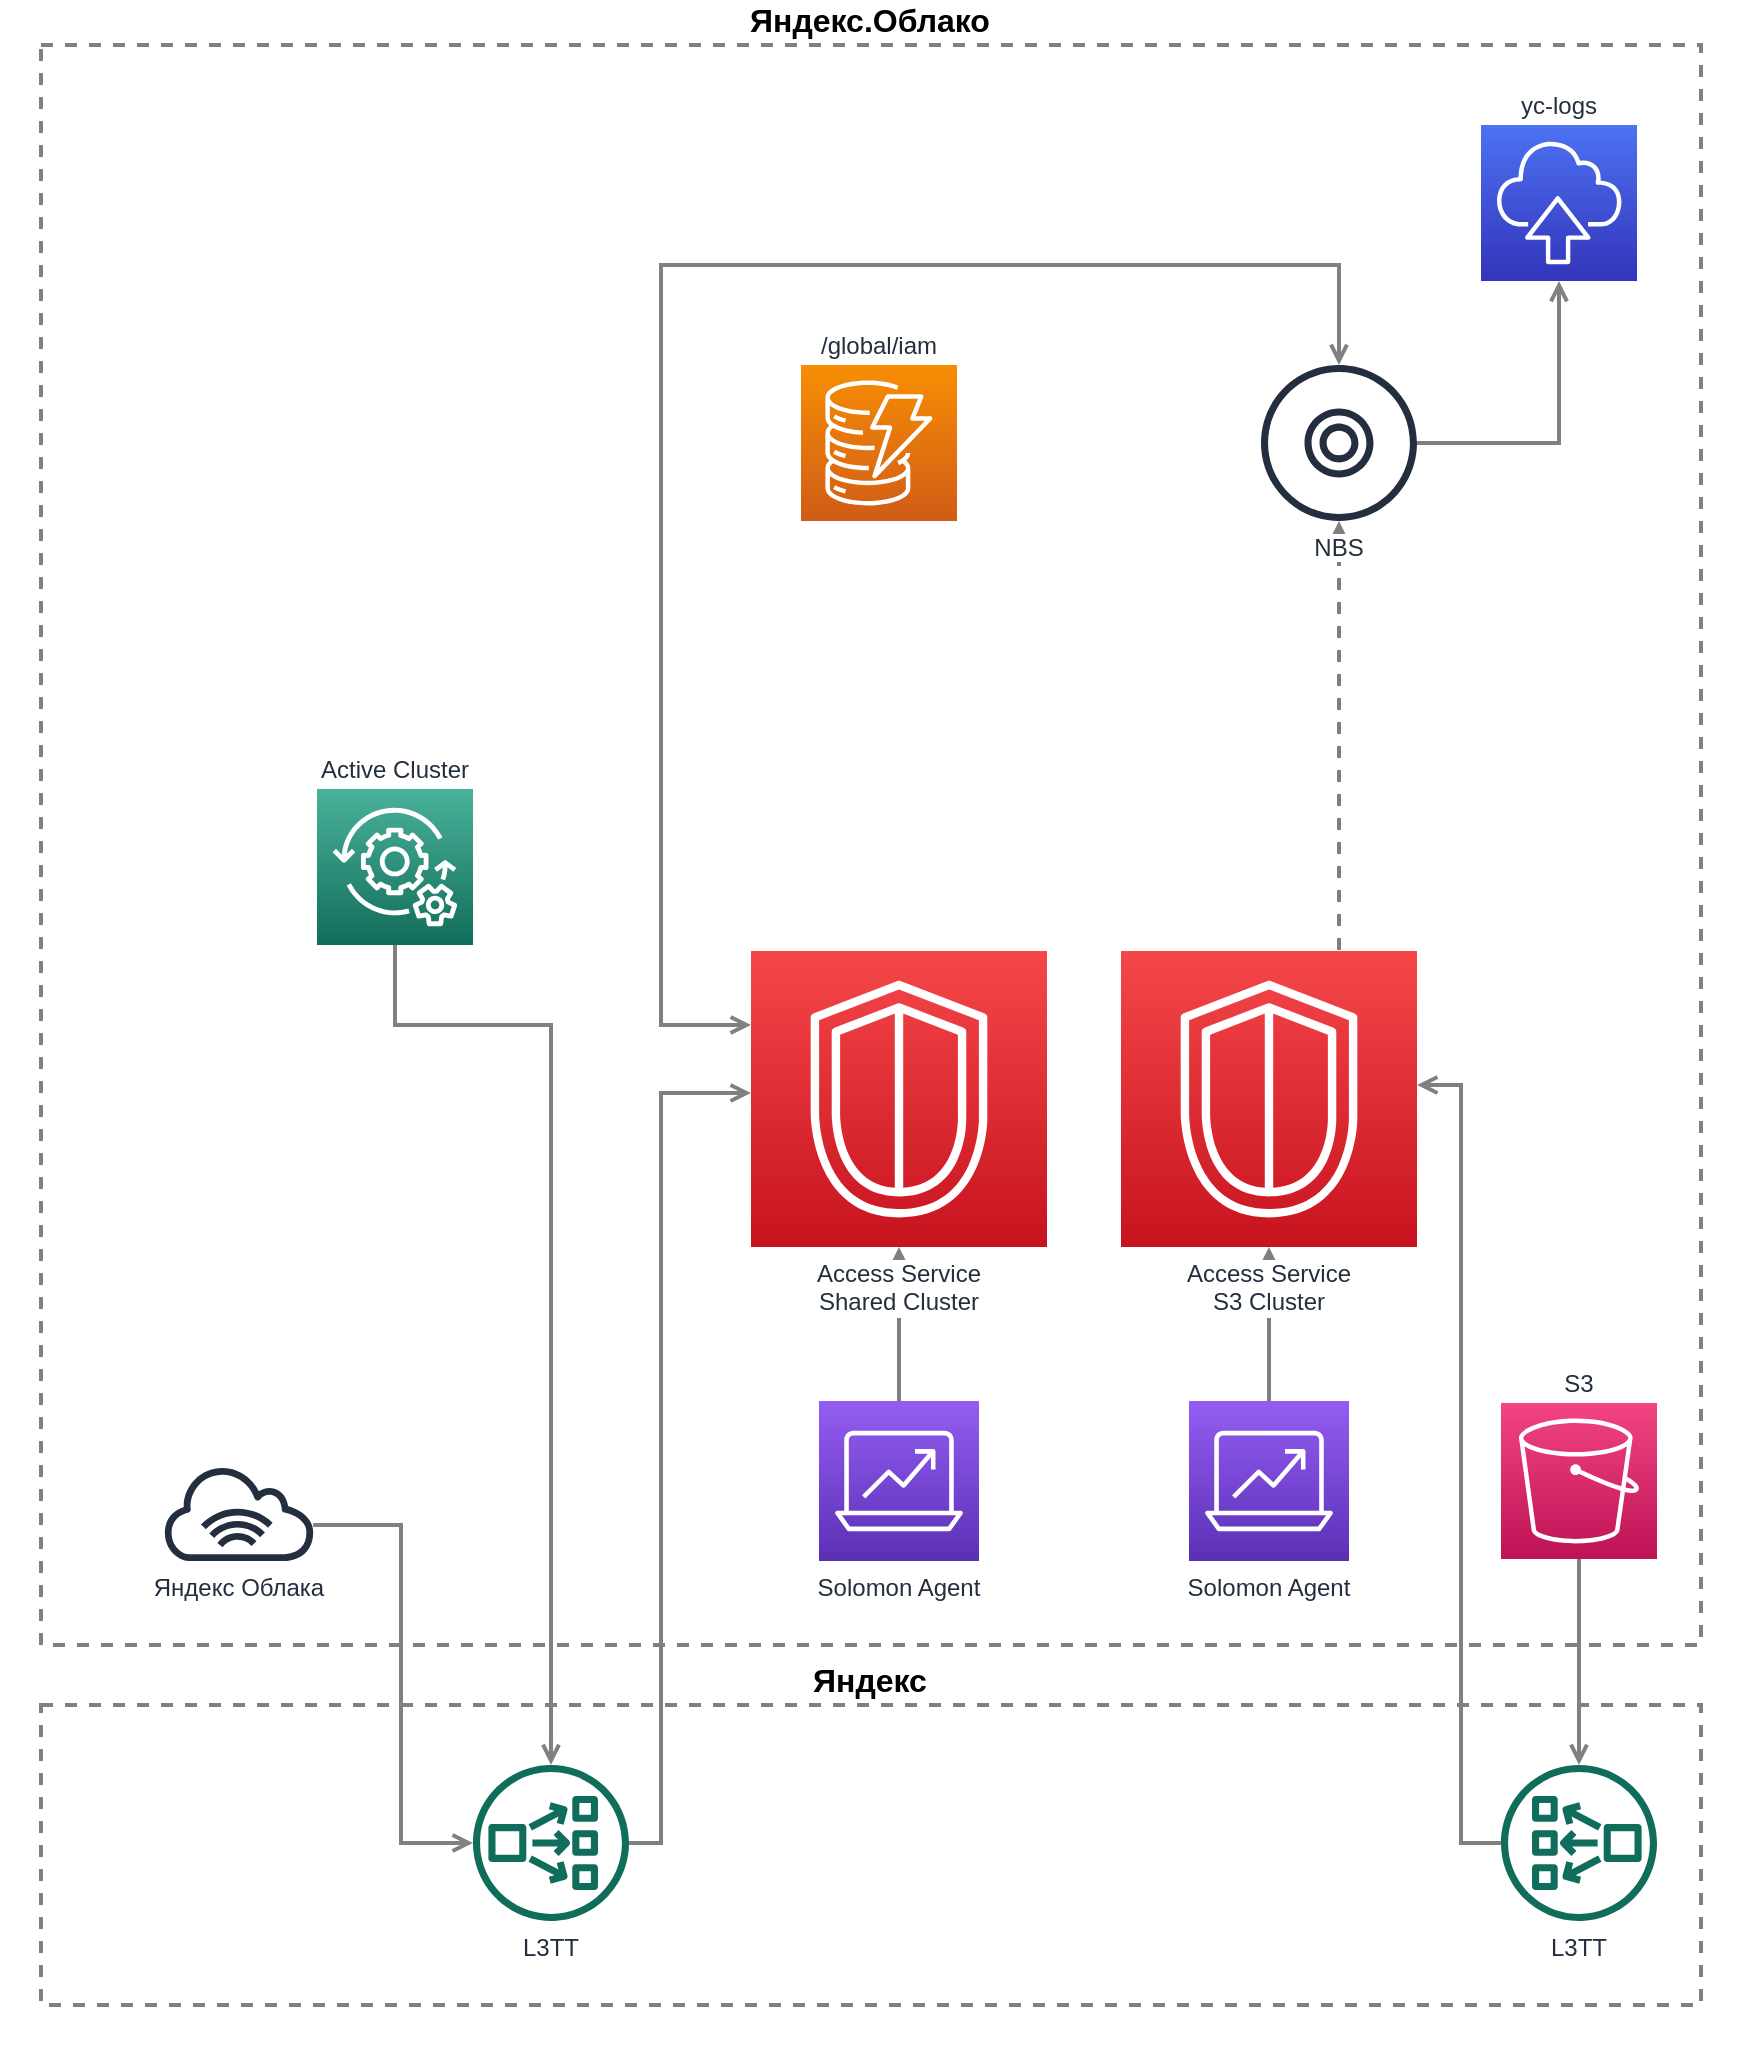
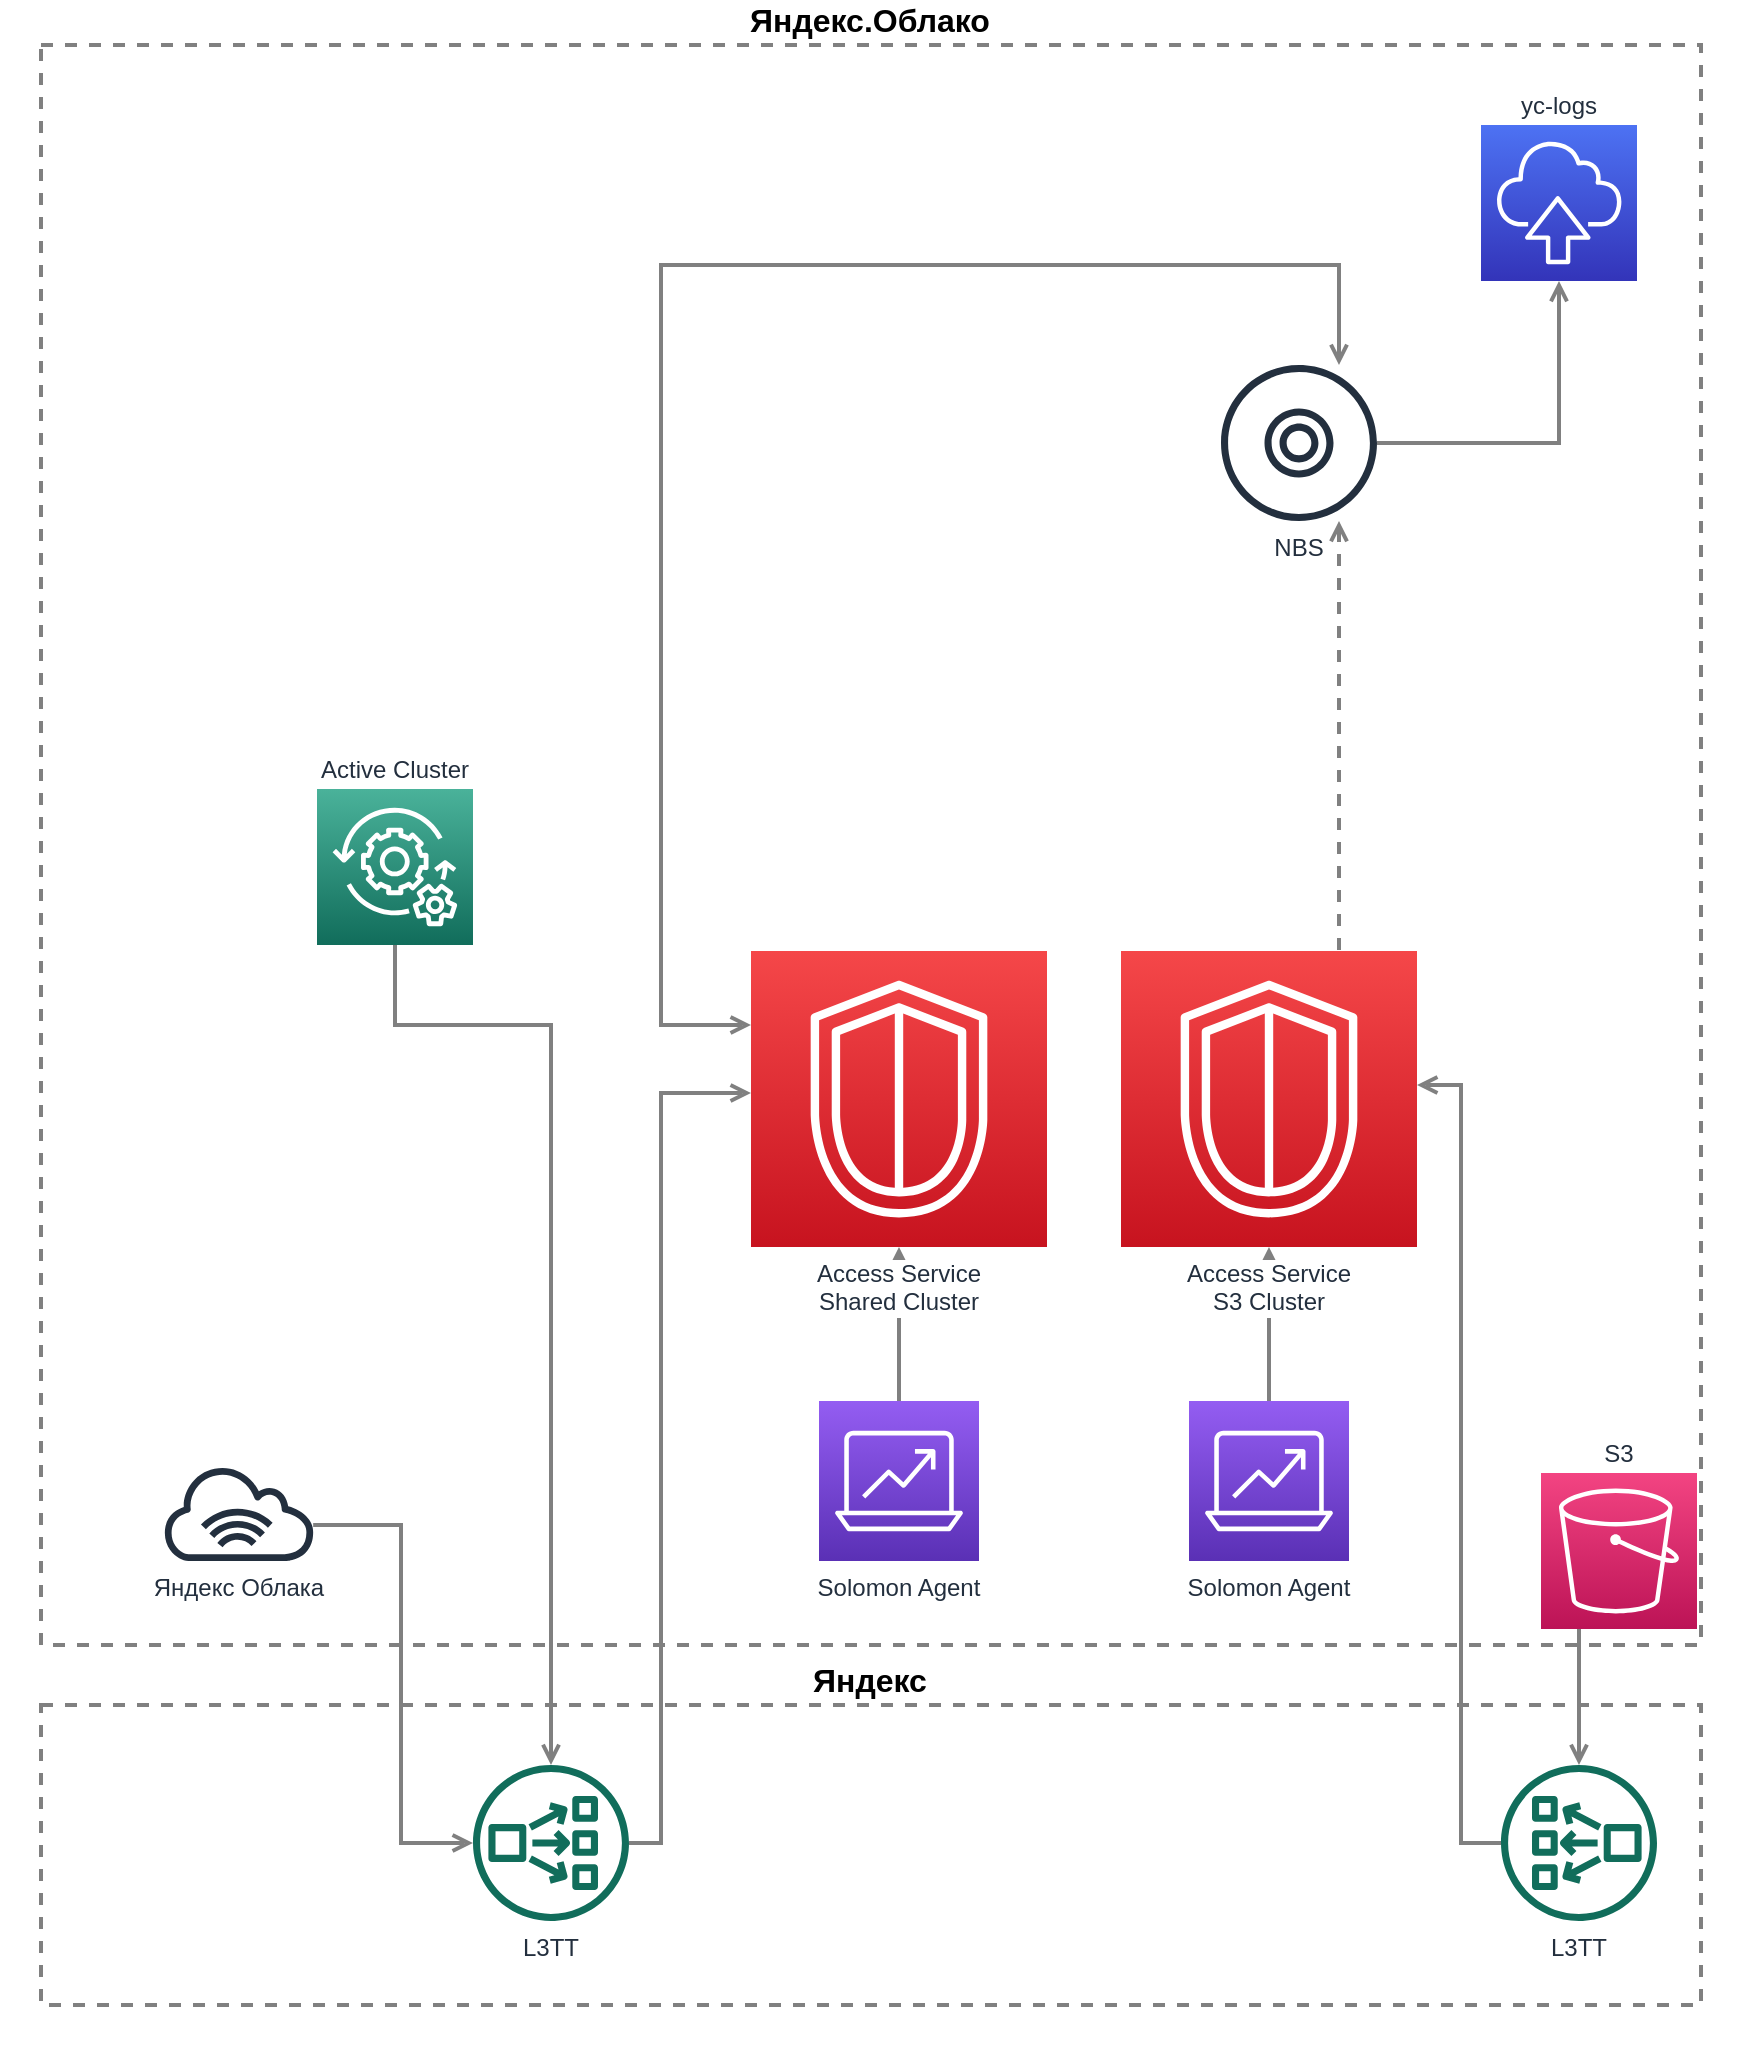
(879, 443) -> none
(1339, 443) -> (1299, 443)
(1579, 1481) -> (1619, 1551)
